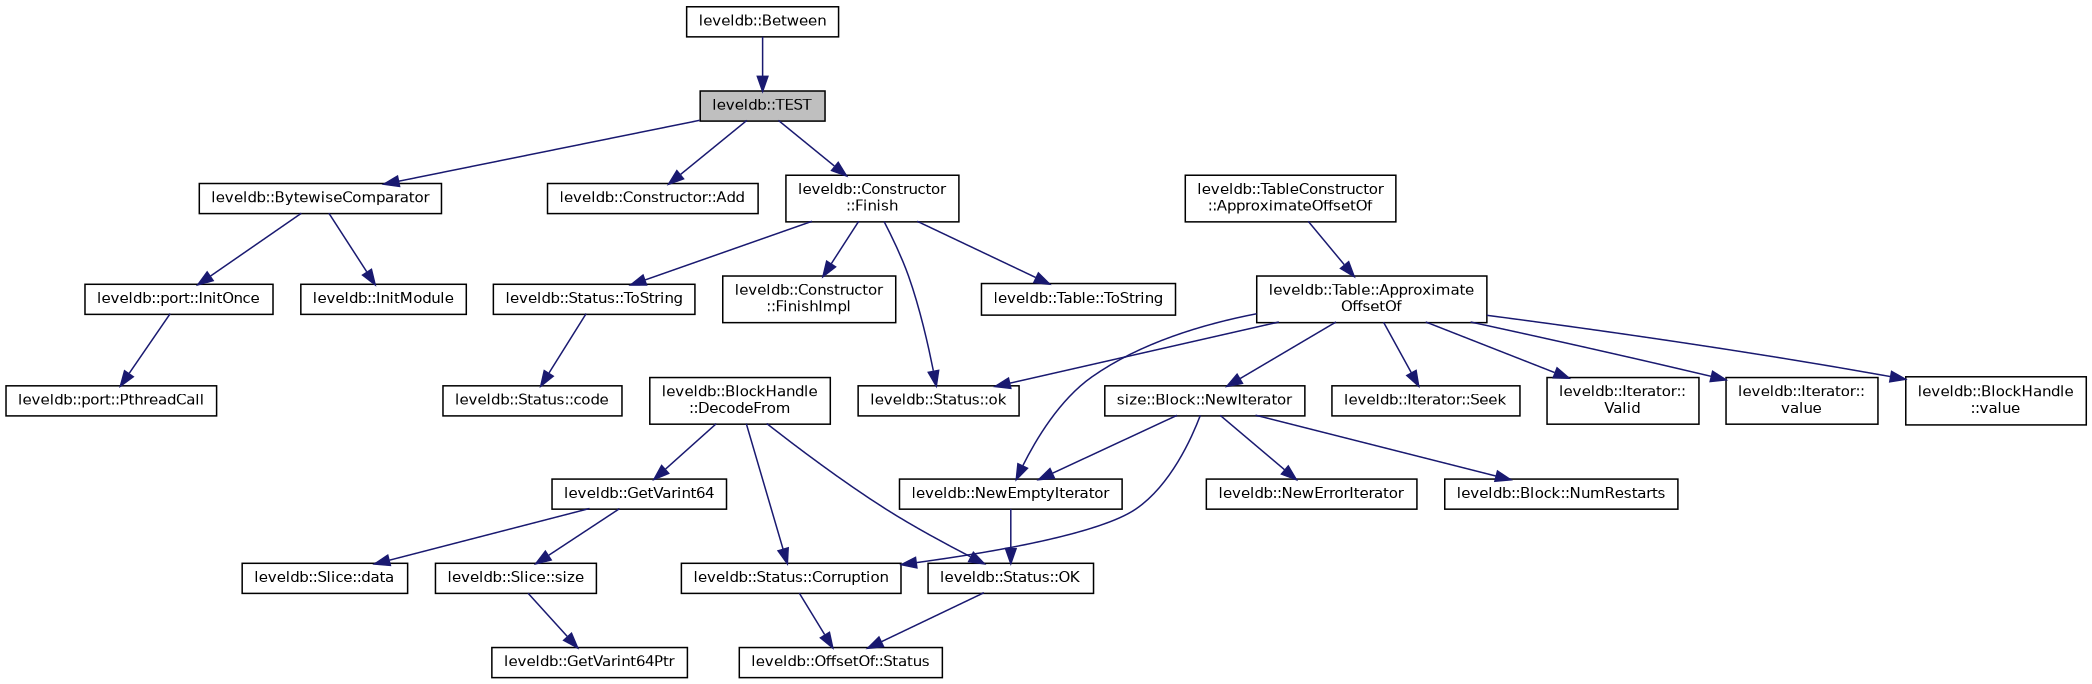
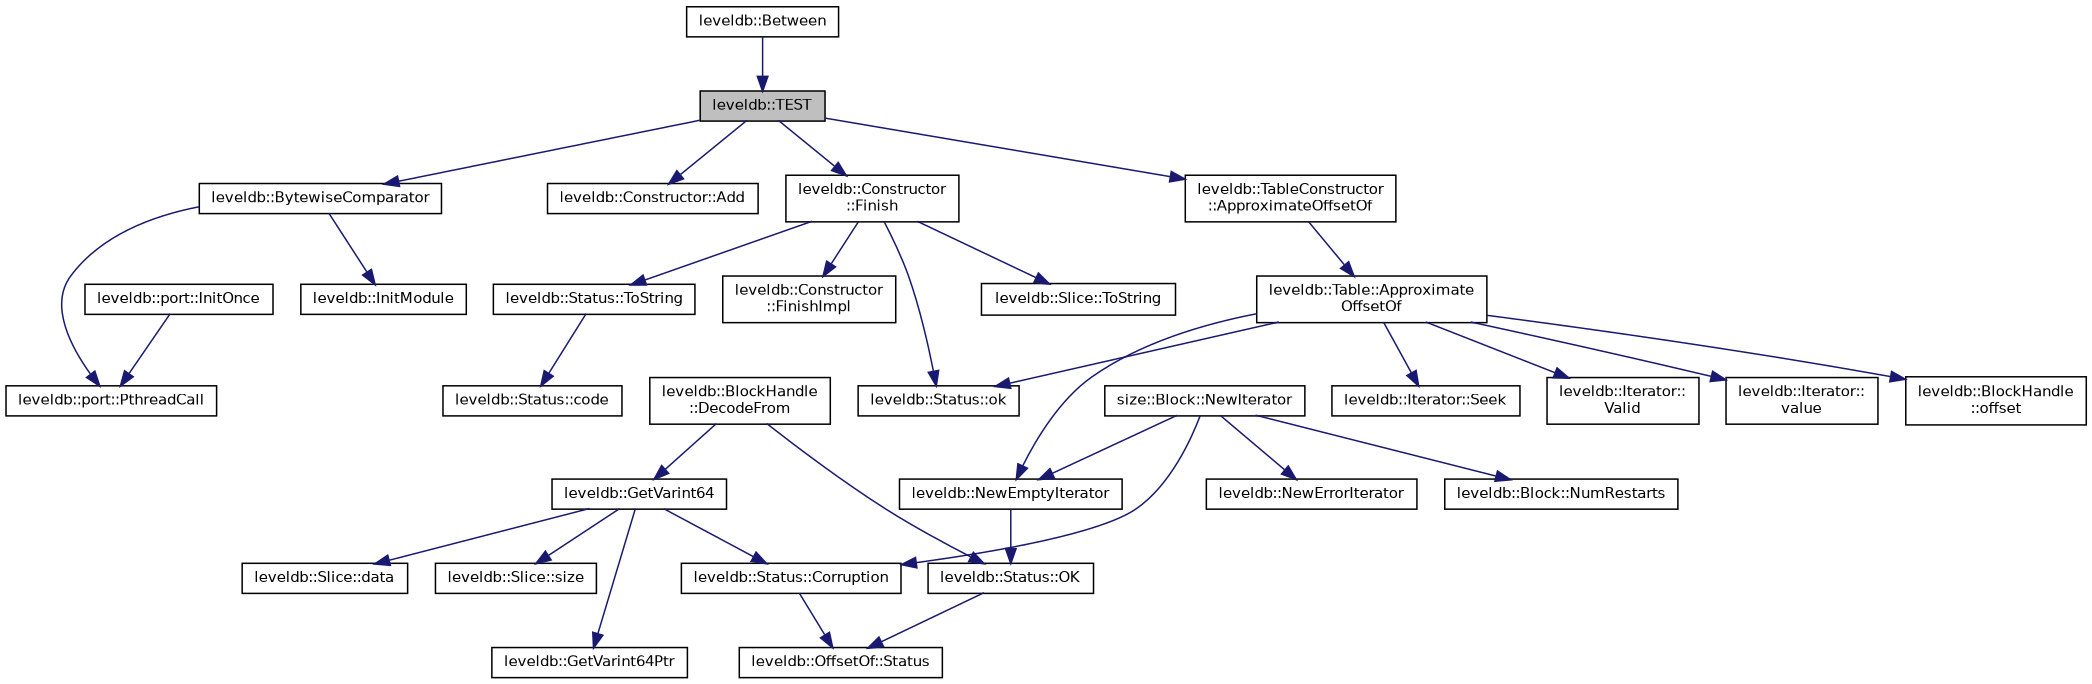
none -> (998, 147)
(256, 245) -> (85, 260)
(1078, 299) -> (1078, 299)
(1288, 350) -> none
(1996, 401) -> (1996, 401)
(765, 487) -> (709, 533)
(548, 615) -> (617, 571)
